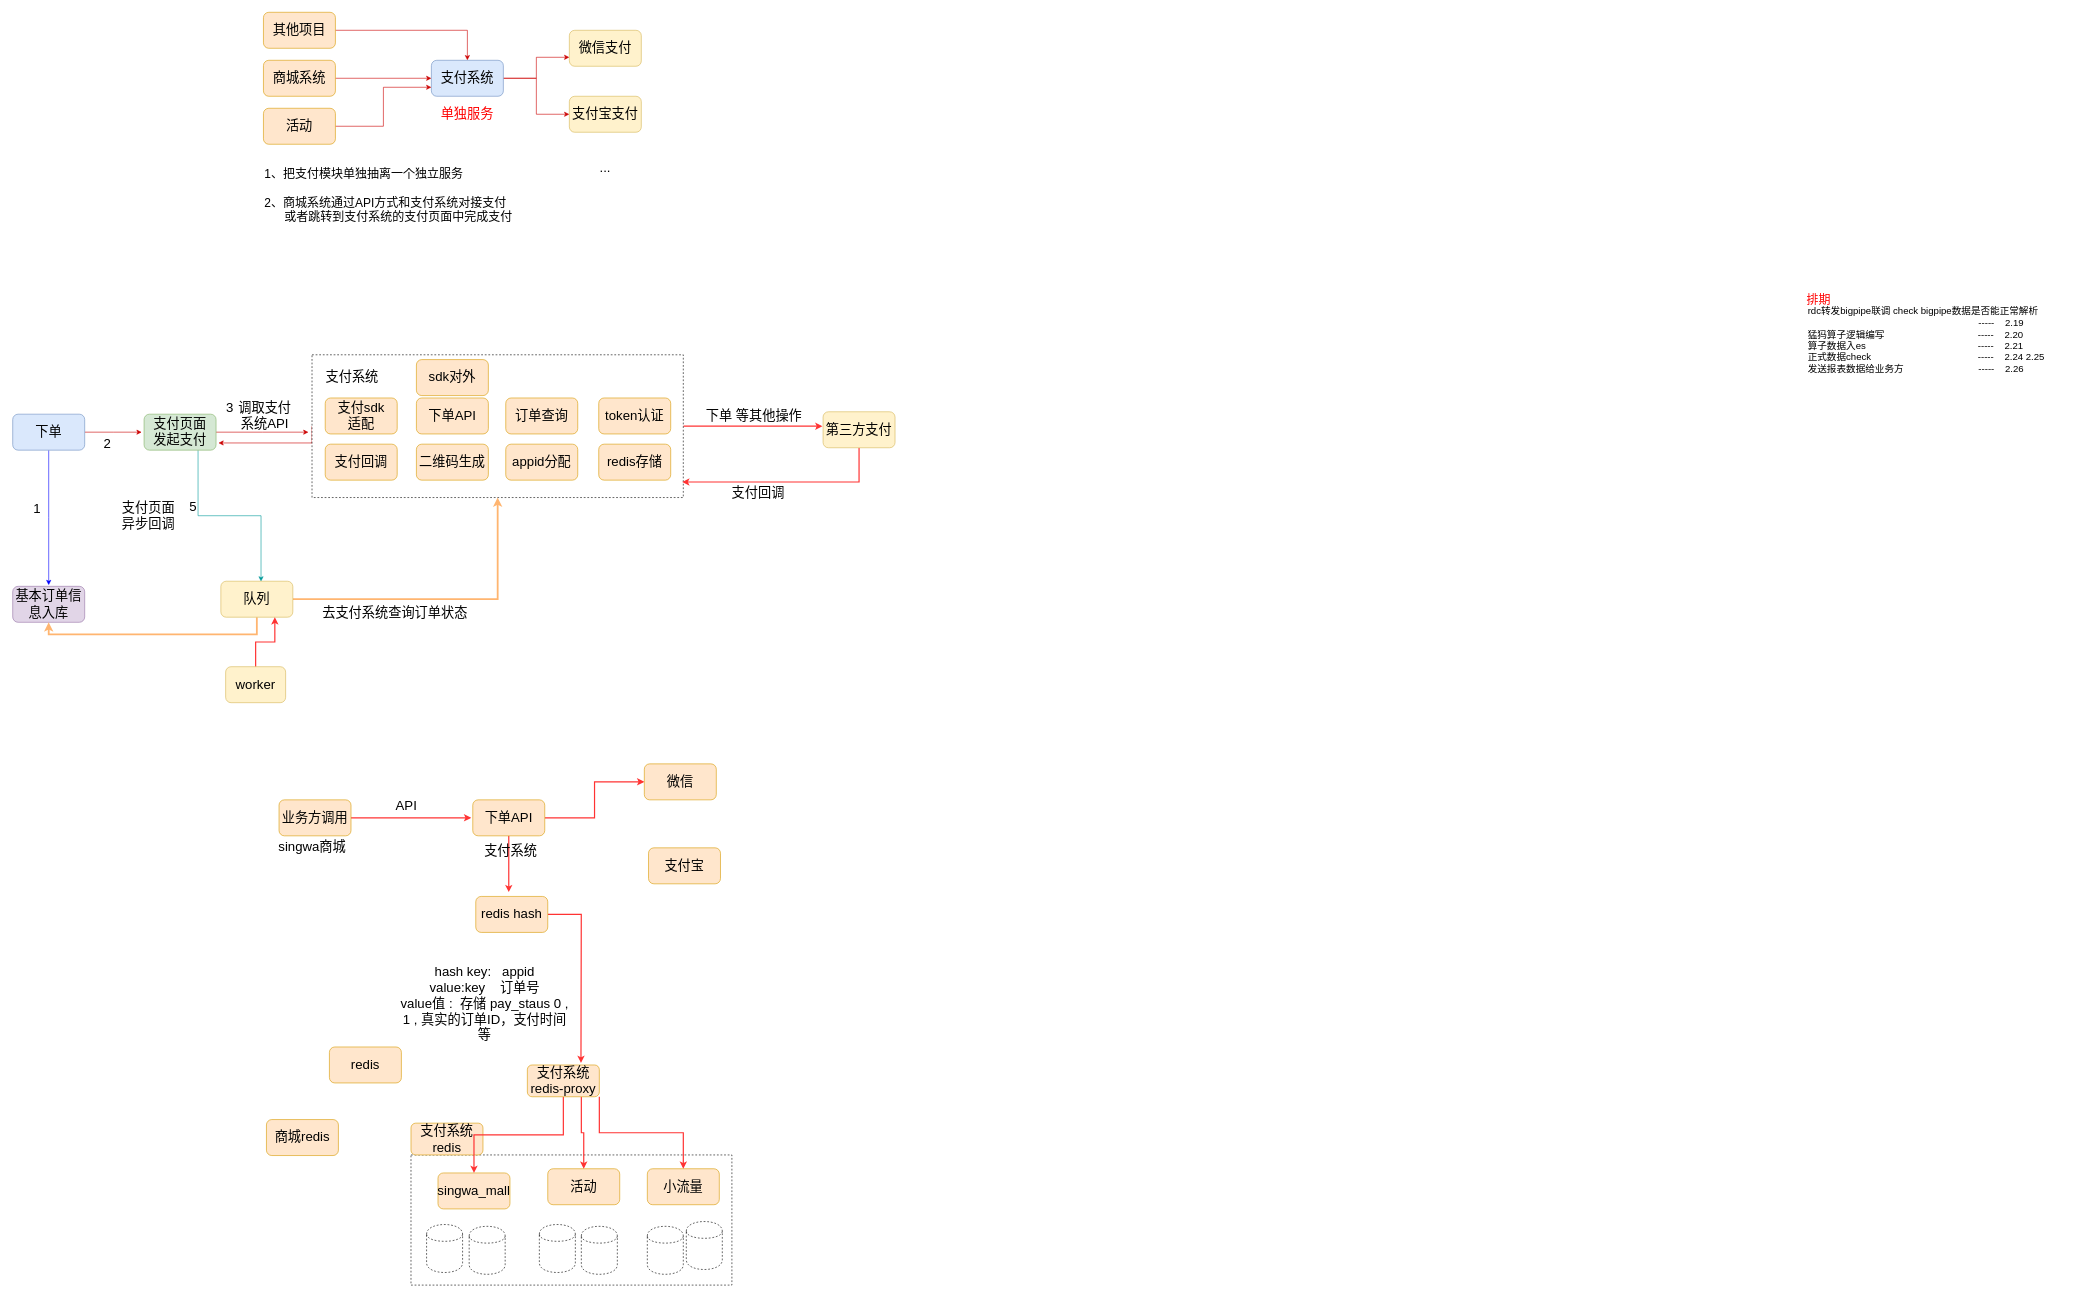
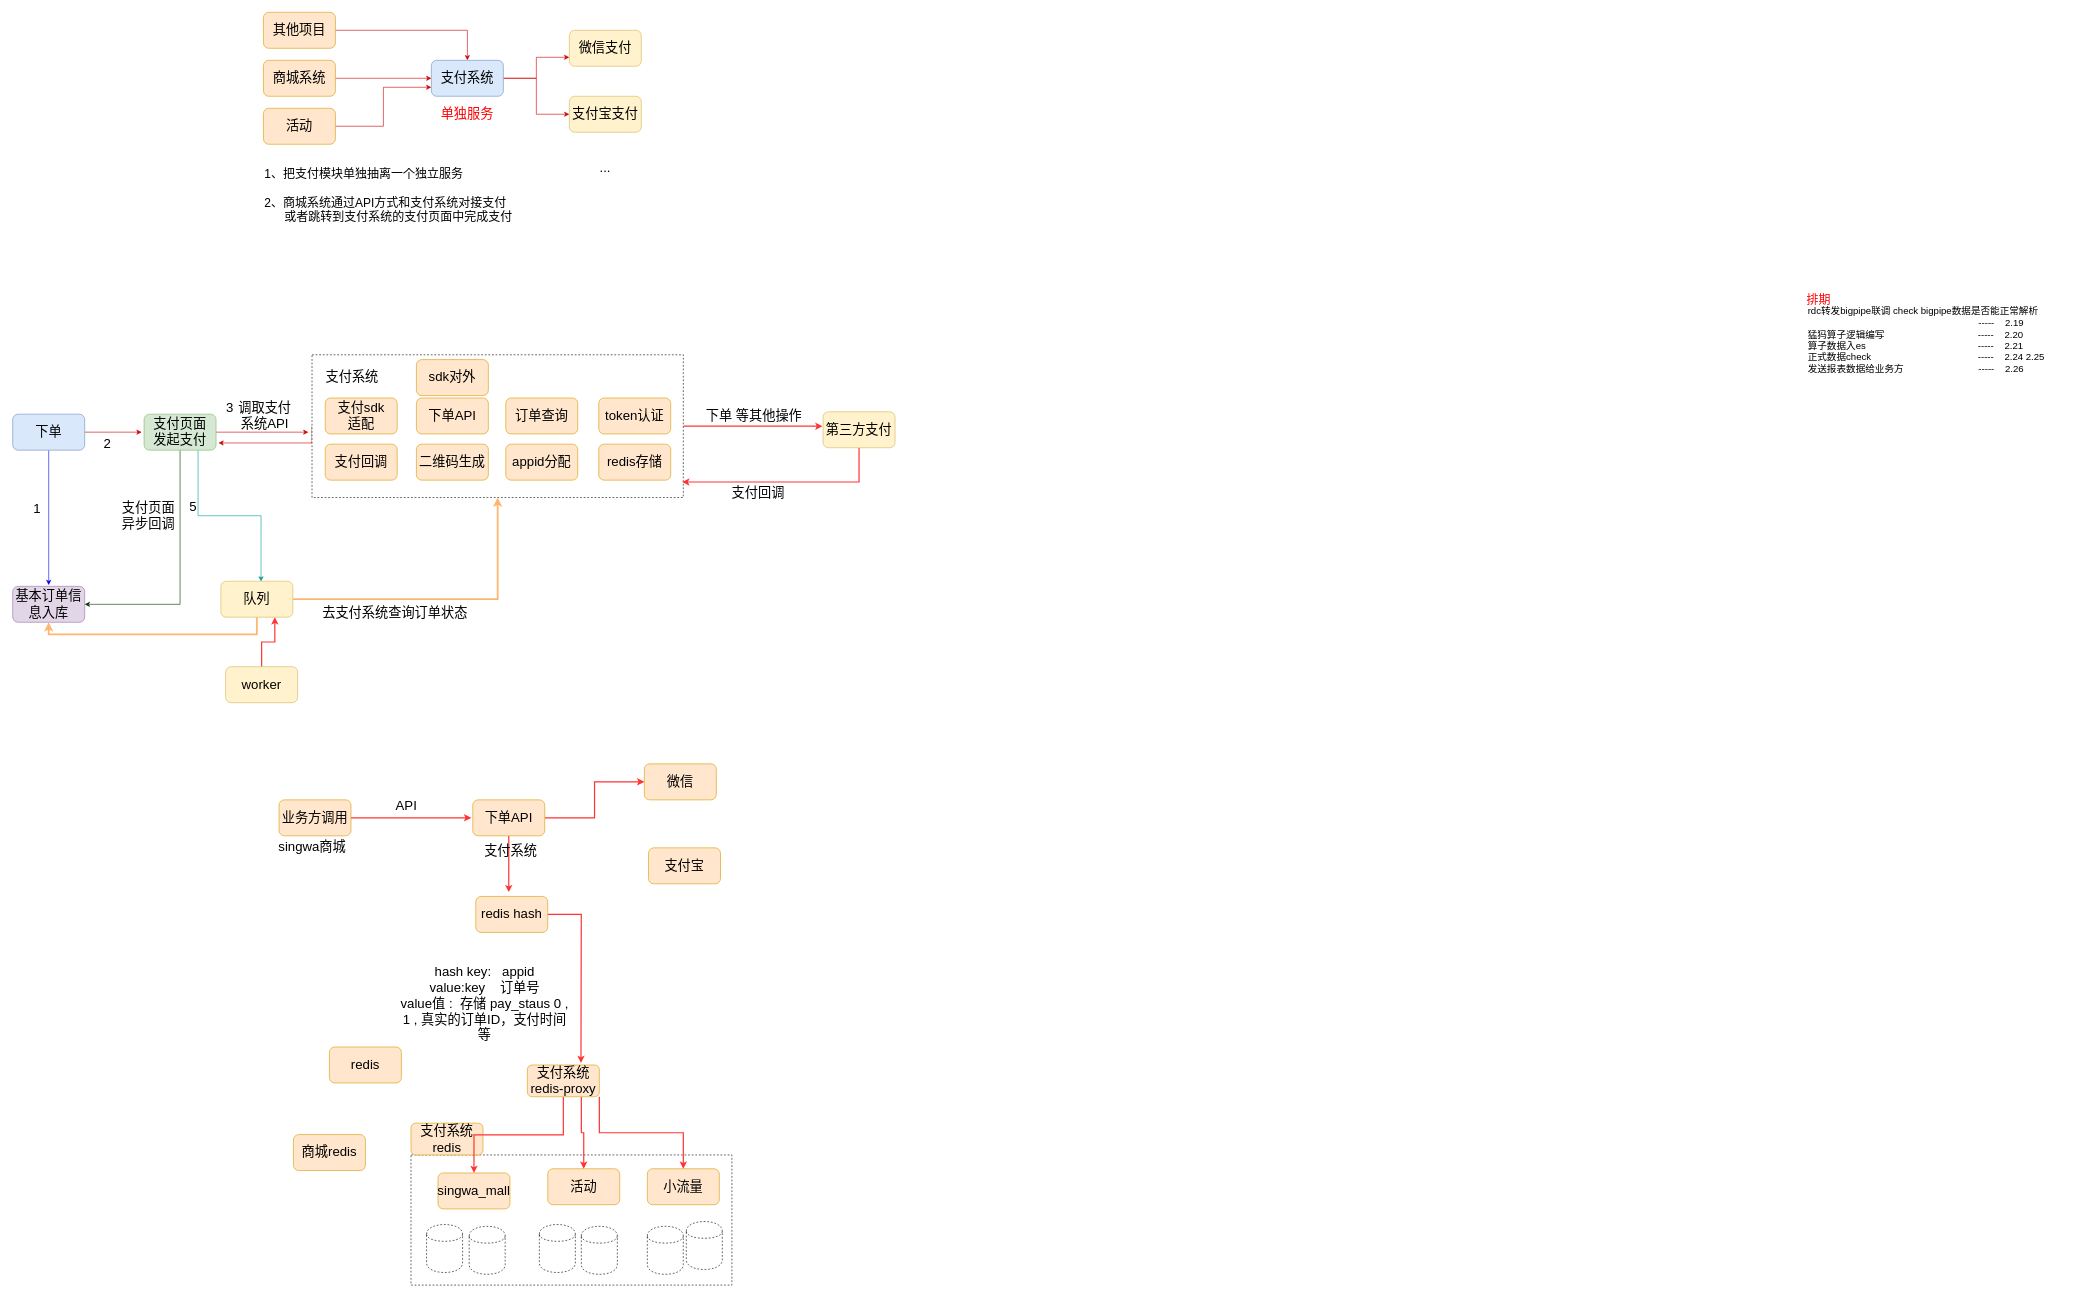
none -> (180, 605)
(255, 685) -> (261, 685)
(302, 1138) -> (329, 1153)
